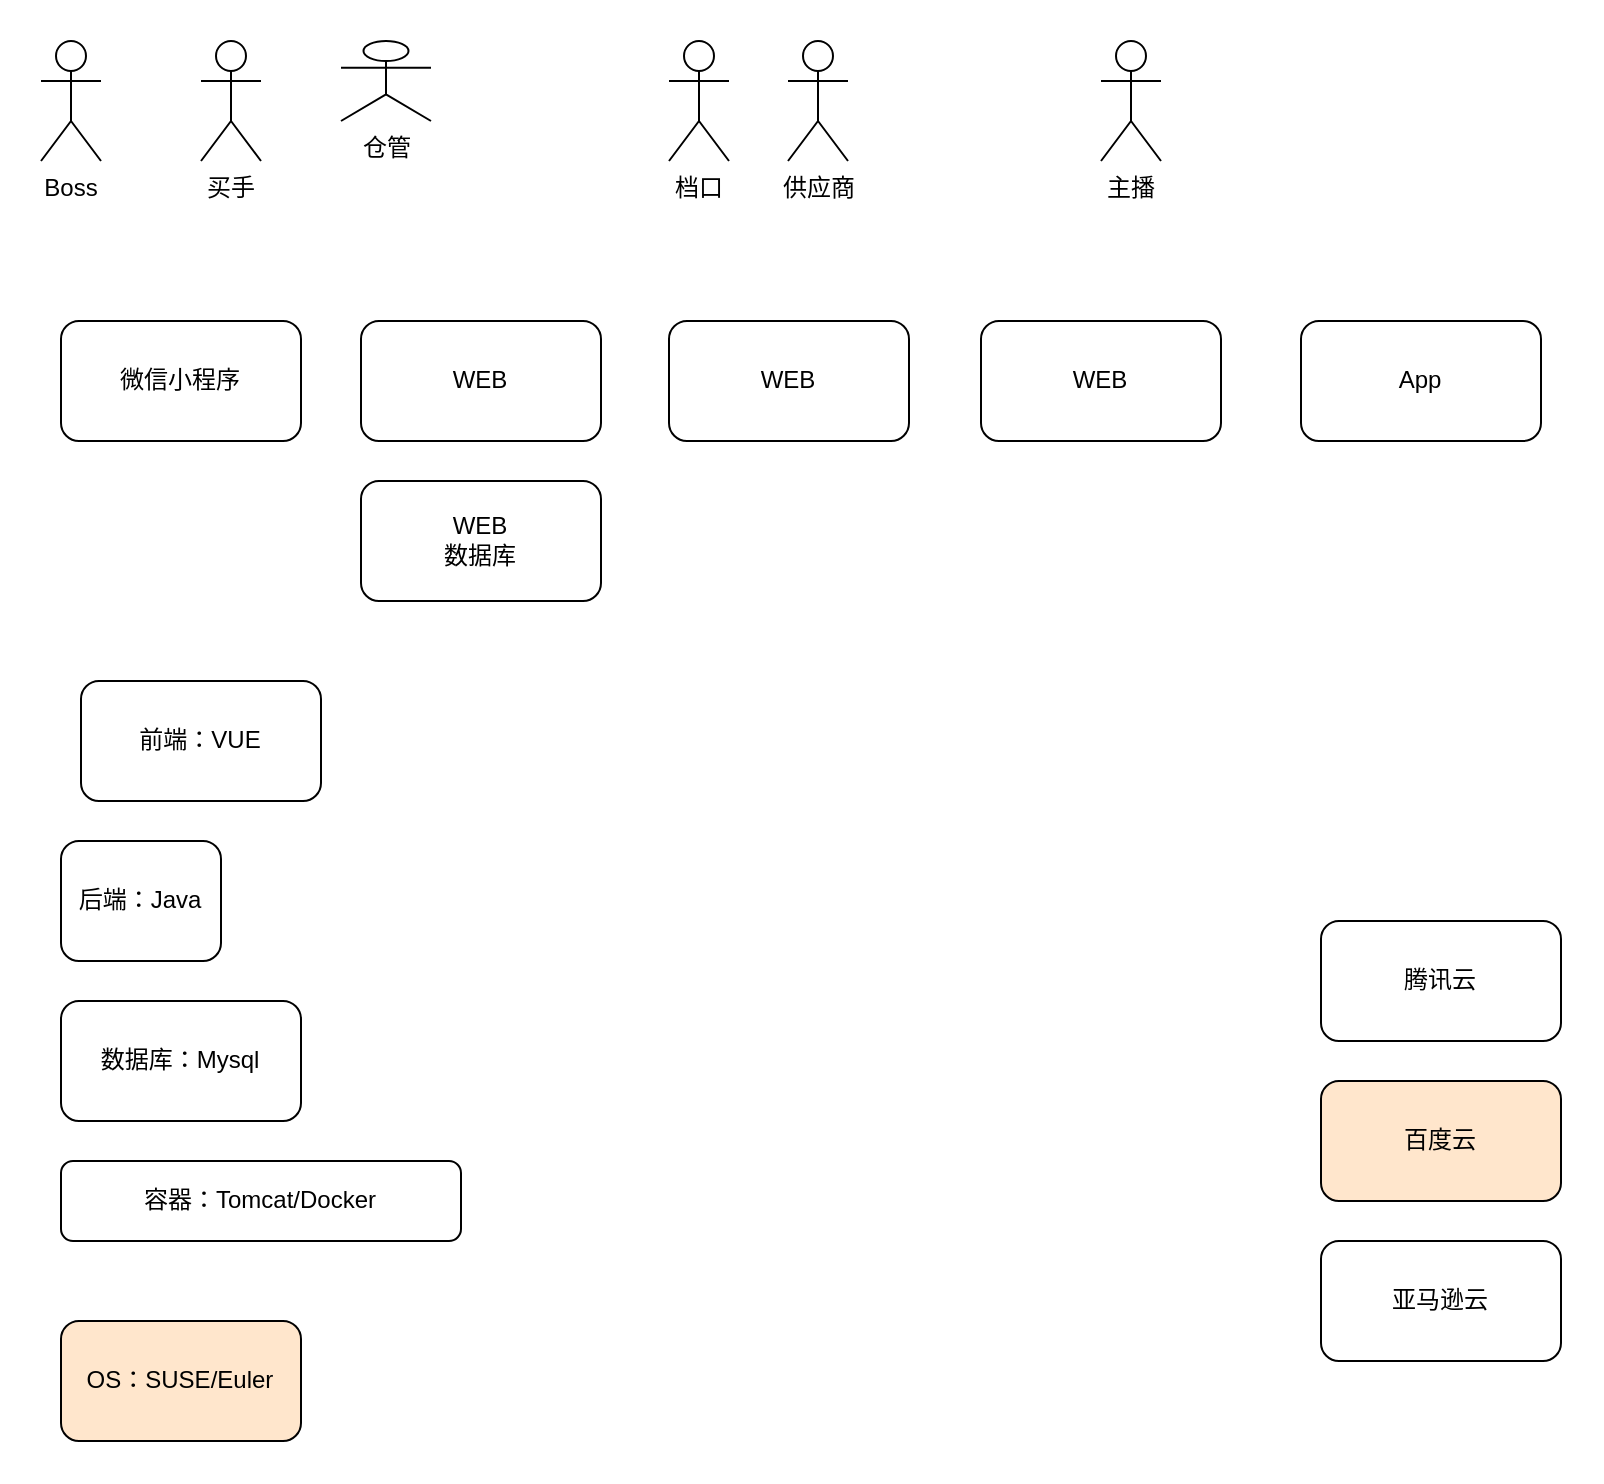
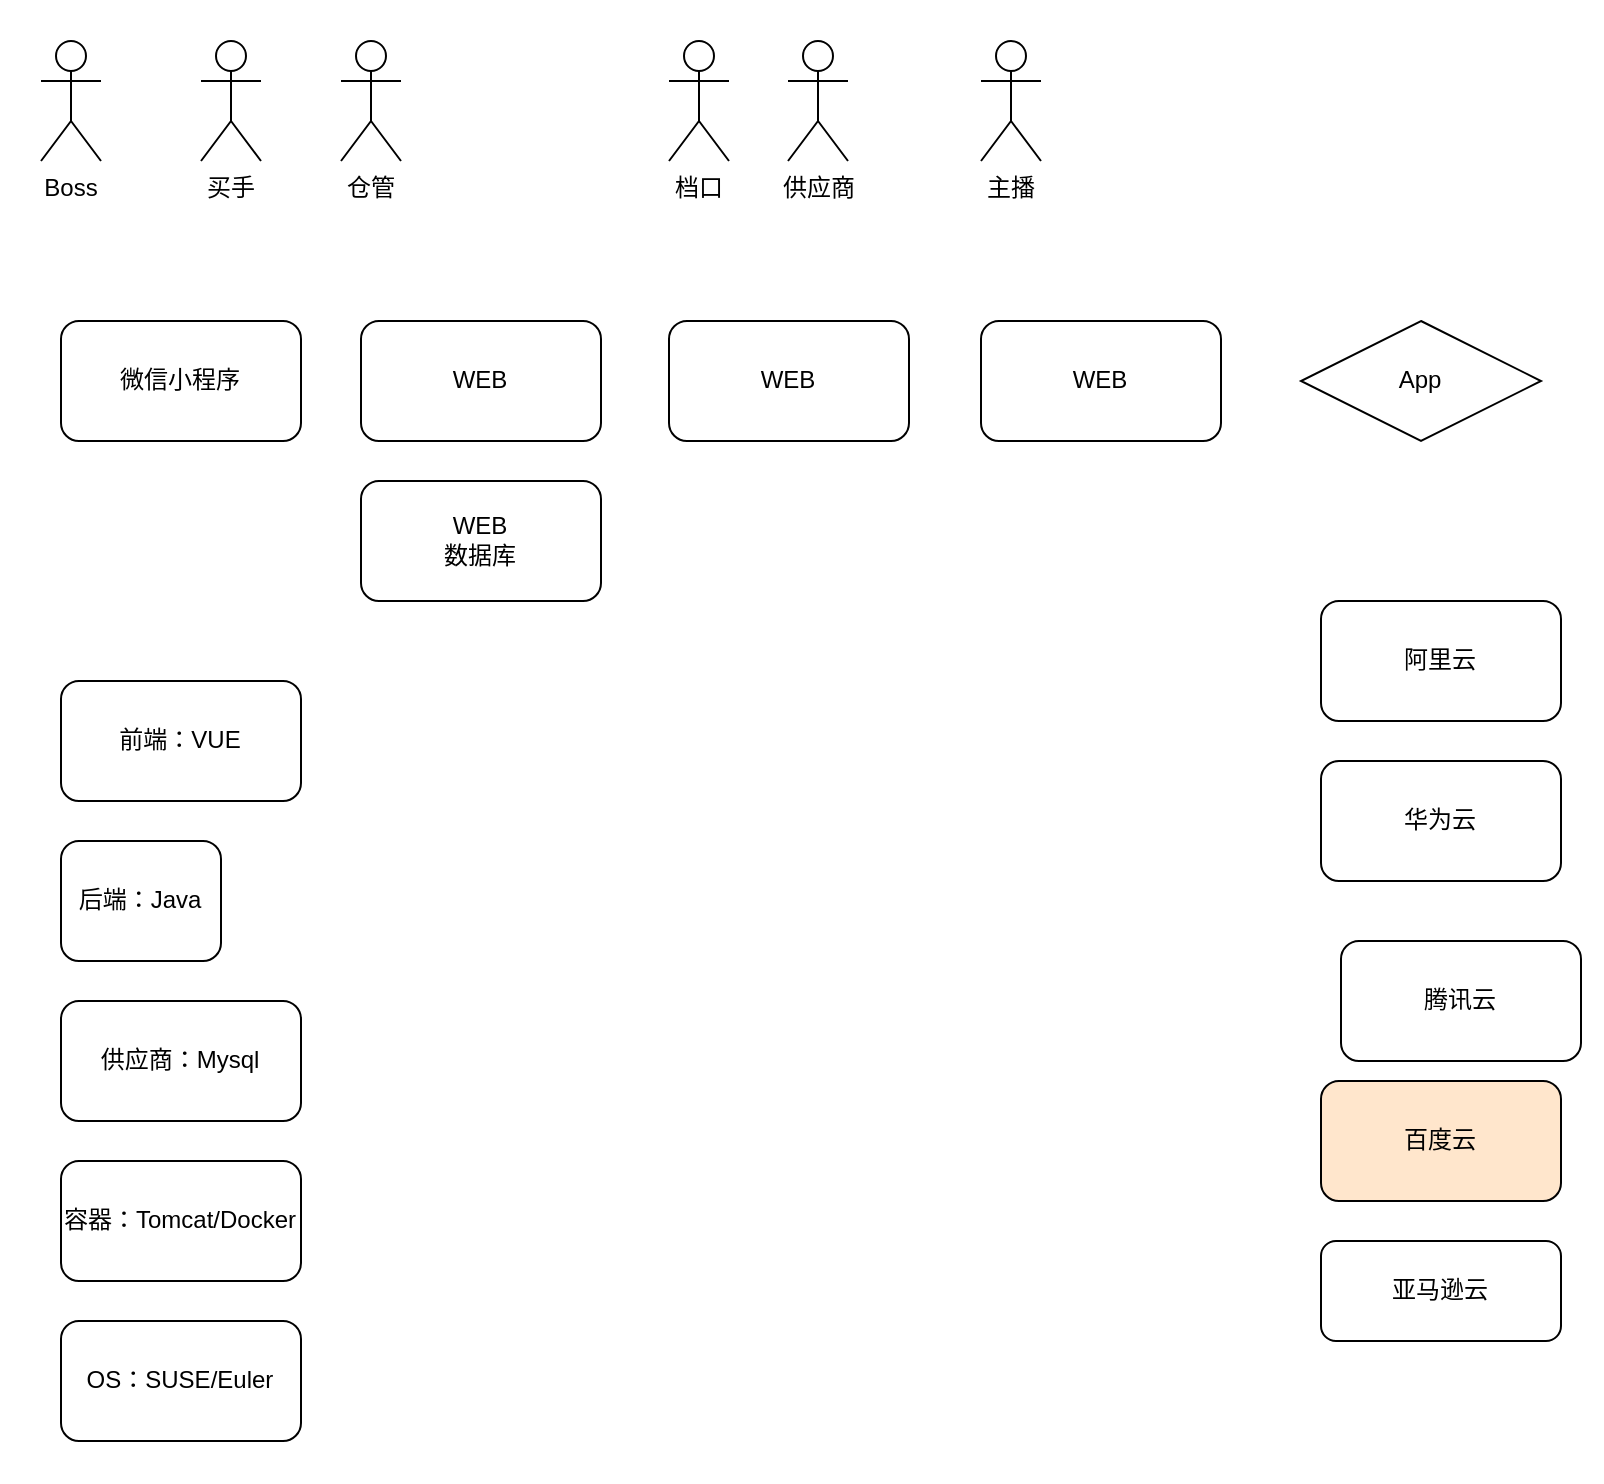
(386, 81) -> (371, 101)
(1131, 101) -> (1011, 101)
(1421, 381) -> (1421, 381)
none -> (1441, 661)
(201, 741) -> (181, 741)
none -> (1441, 821)
(1441, 981) -> (1461, 1001)
(181, 1061) -> (181, 1061)
(261, 1201) -> (181, 1221)
(1441, 1301) -> (1441, 1291)
(181, 1381) -> (181, 1381)
